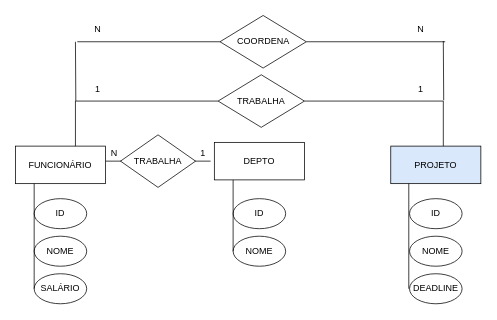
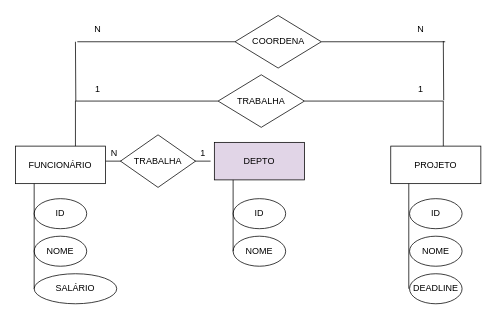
(263, 42) -> (278, 42)
(259, 161) -> (259, 161)
(435, 165) -> (435, 165)
(60, 288) -> (75, 288)
